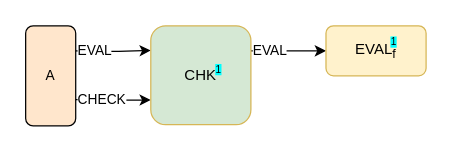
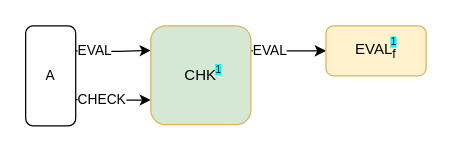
(51, 76) -> (51, 76)
